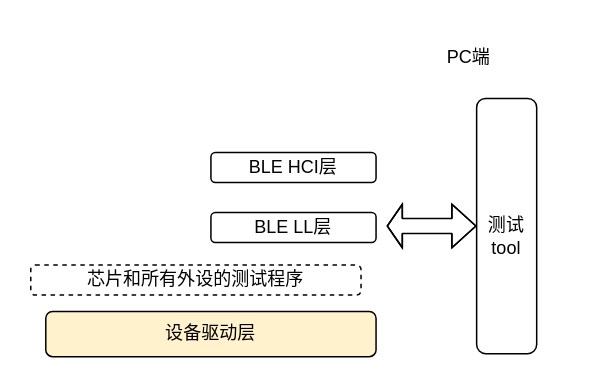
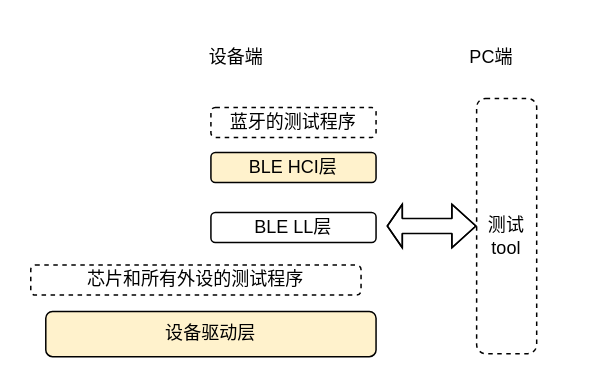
none -> (236, 57)
(469, 57) -> (491, 57)
none -> (293, 122)
(293, 167) -> (293, 167)
(506, 226) -> (506, 226)
